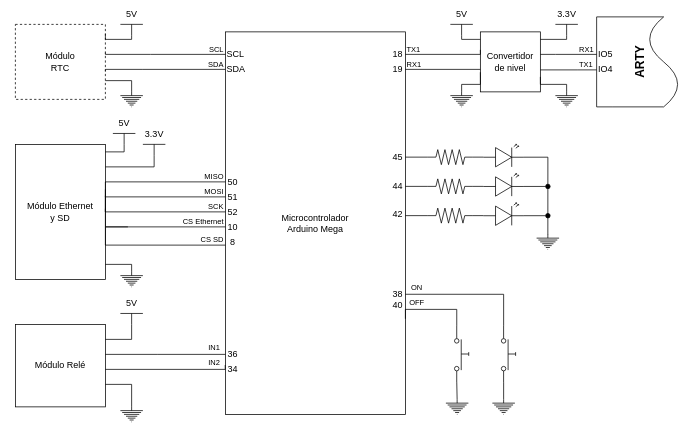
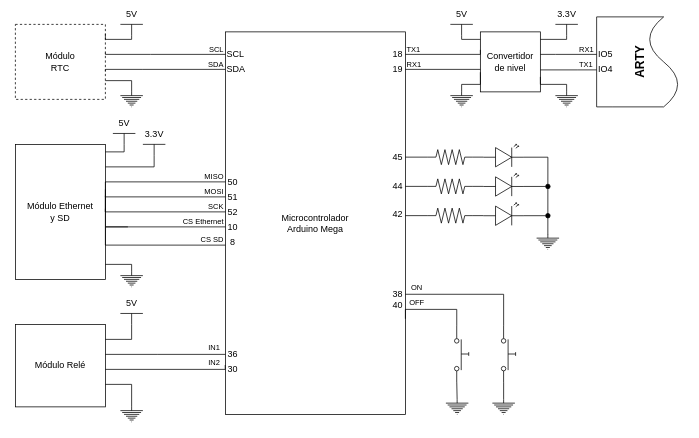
(233, 369) -> (233, 369)
